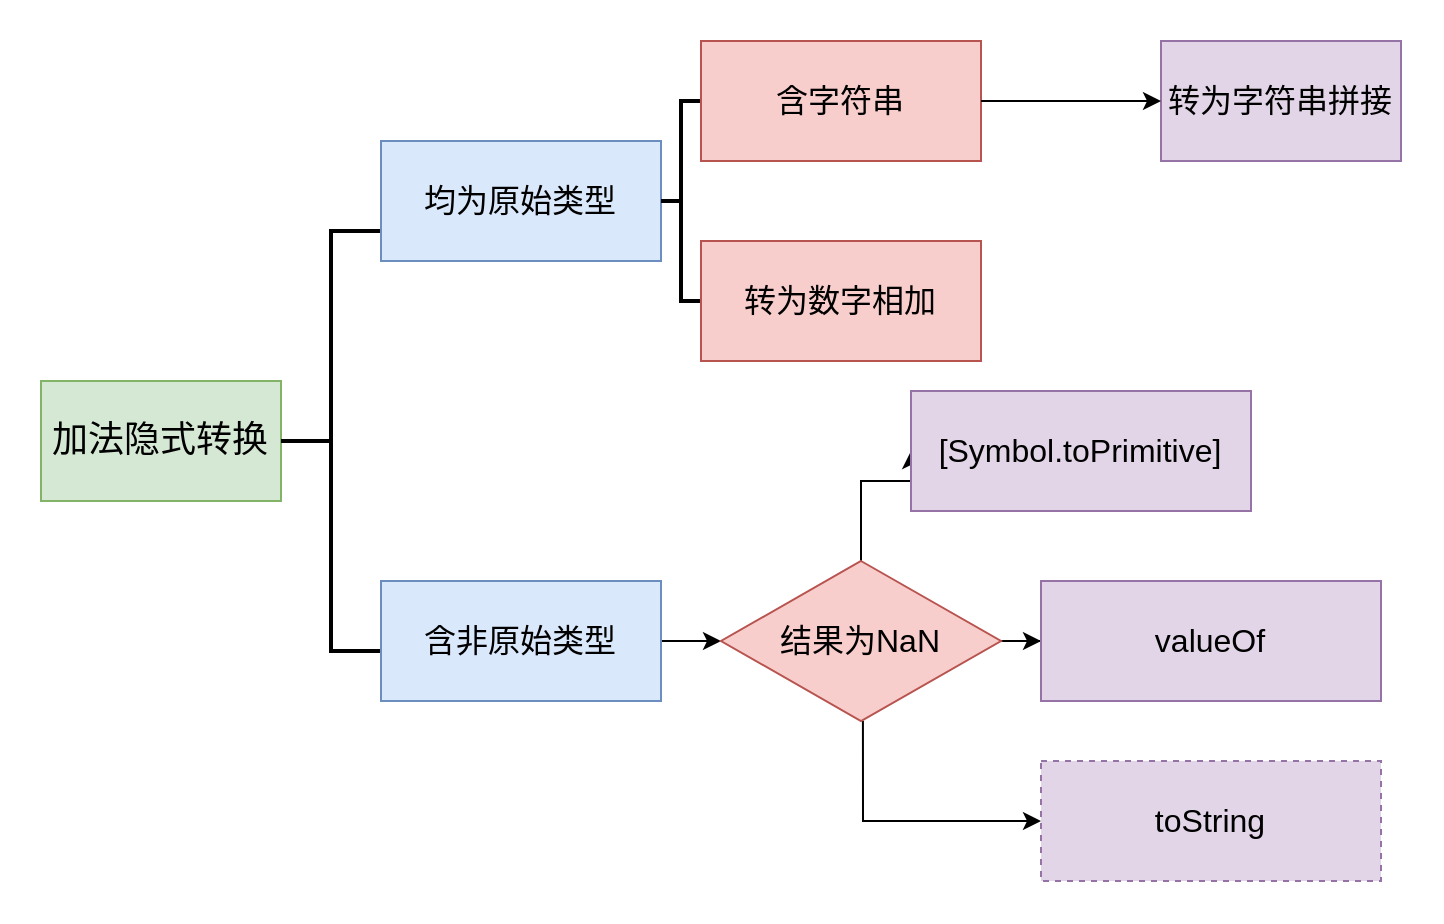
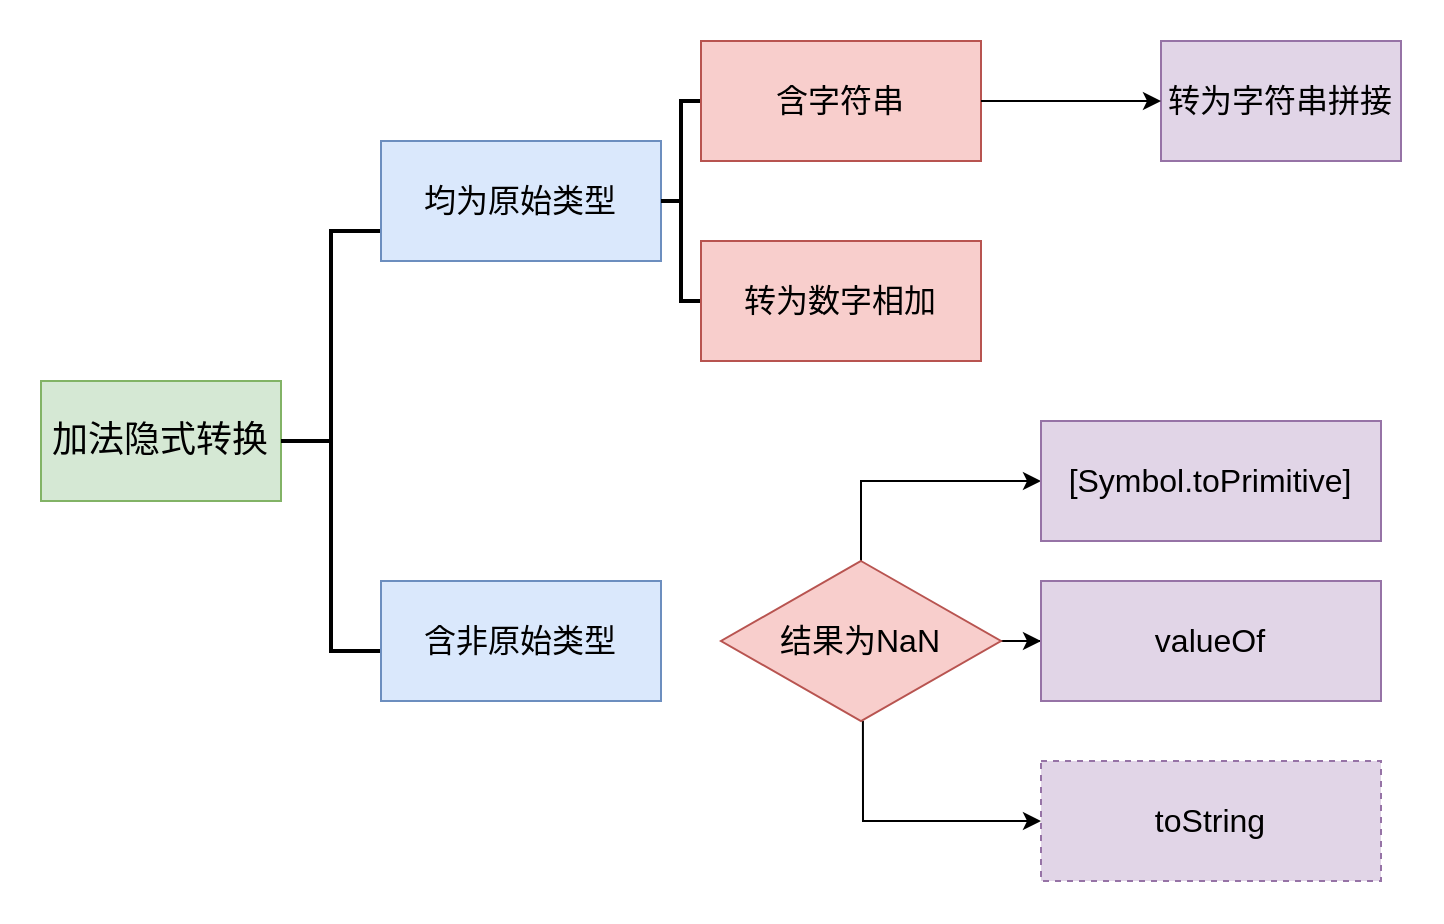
(1081, 451) -> (1211, 481)
(698, 641) -> none
